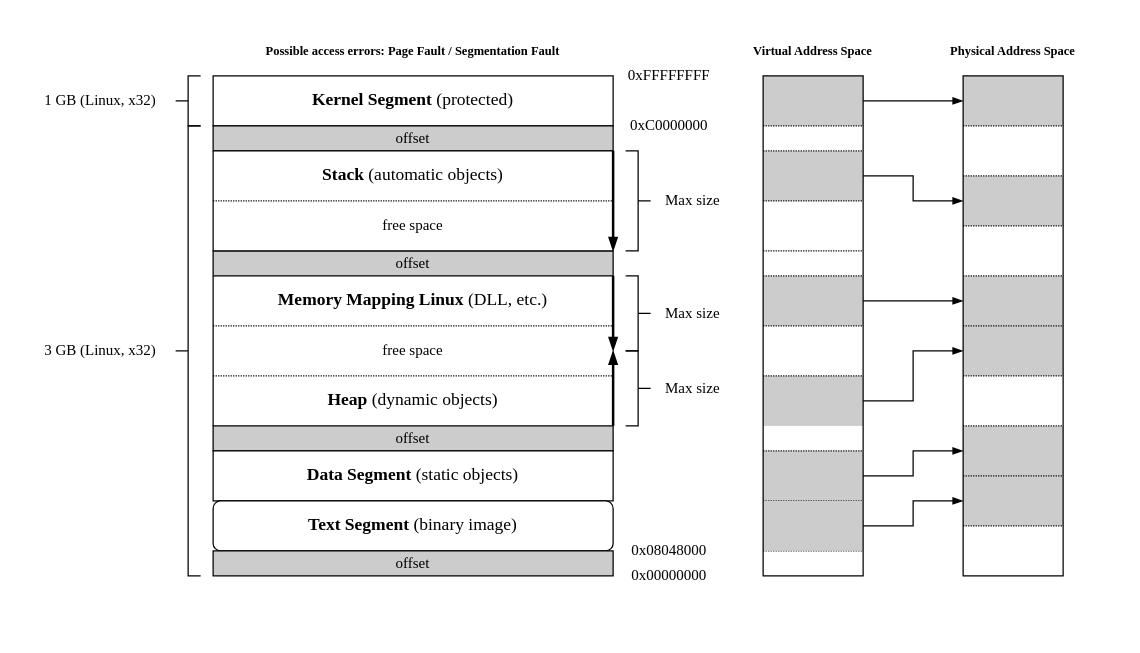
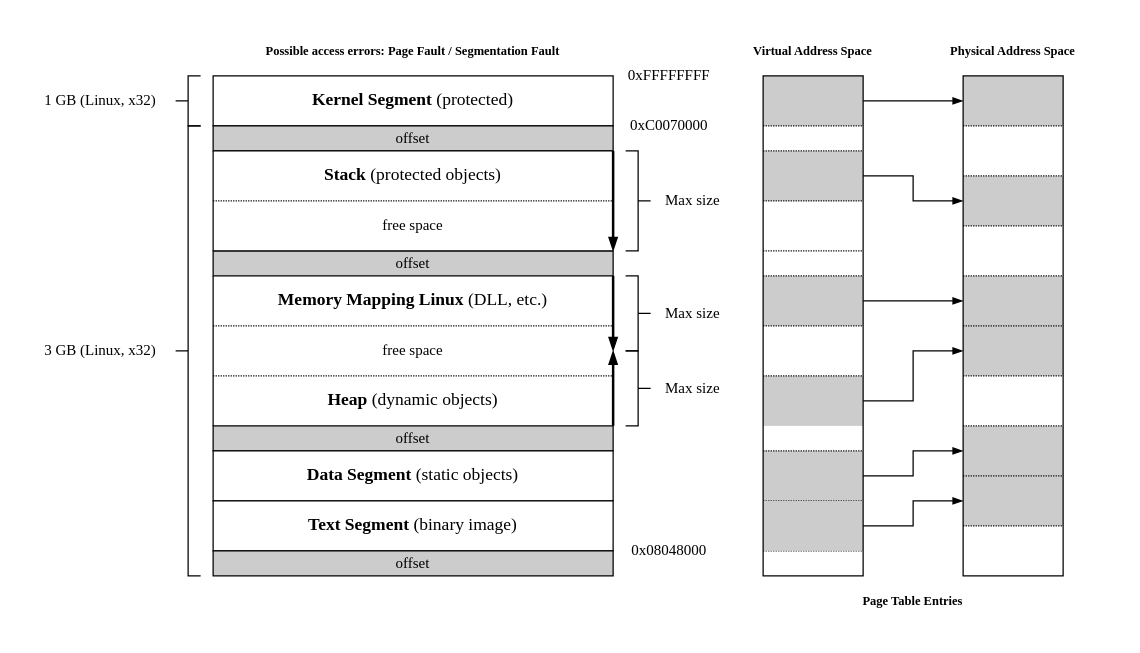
(669, 126) -> (669, 126)
(413, 176) -> (413, 176)
(413, 526) -> (413, 526)
(669, 576) -> none
none -> (913, 601)
